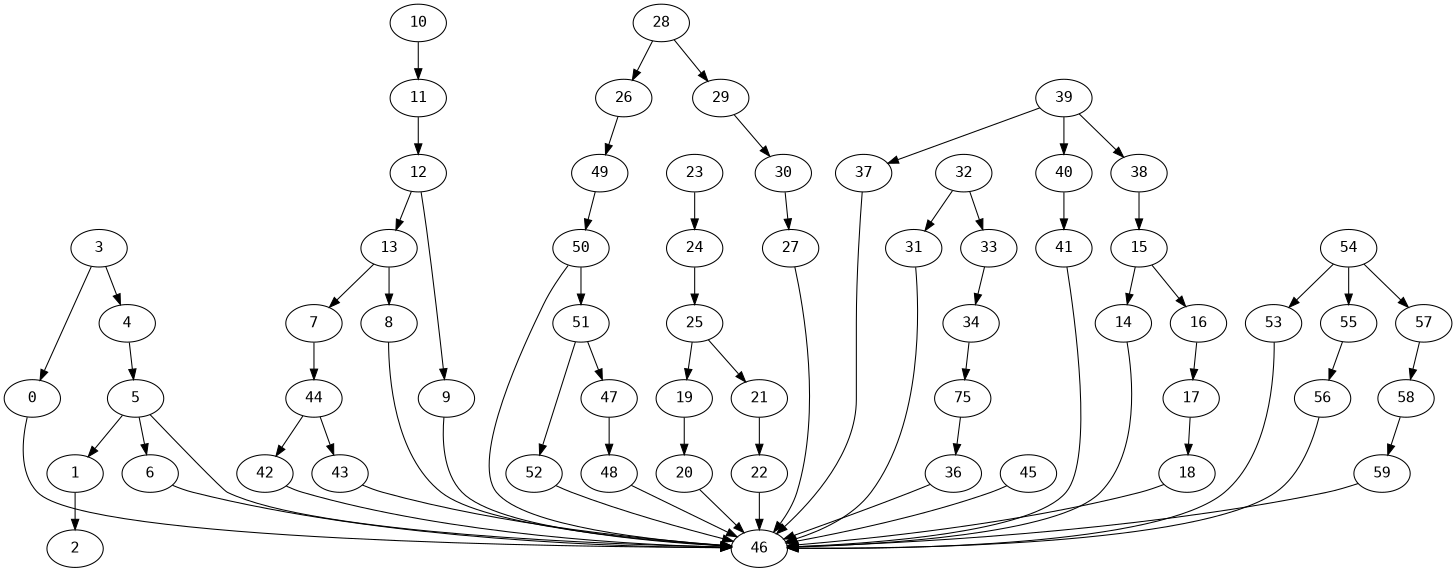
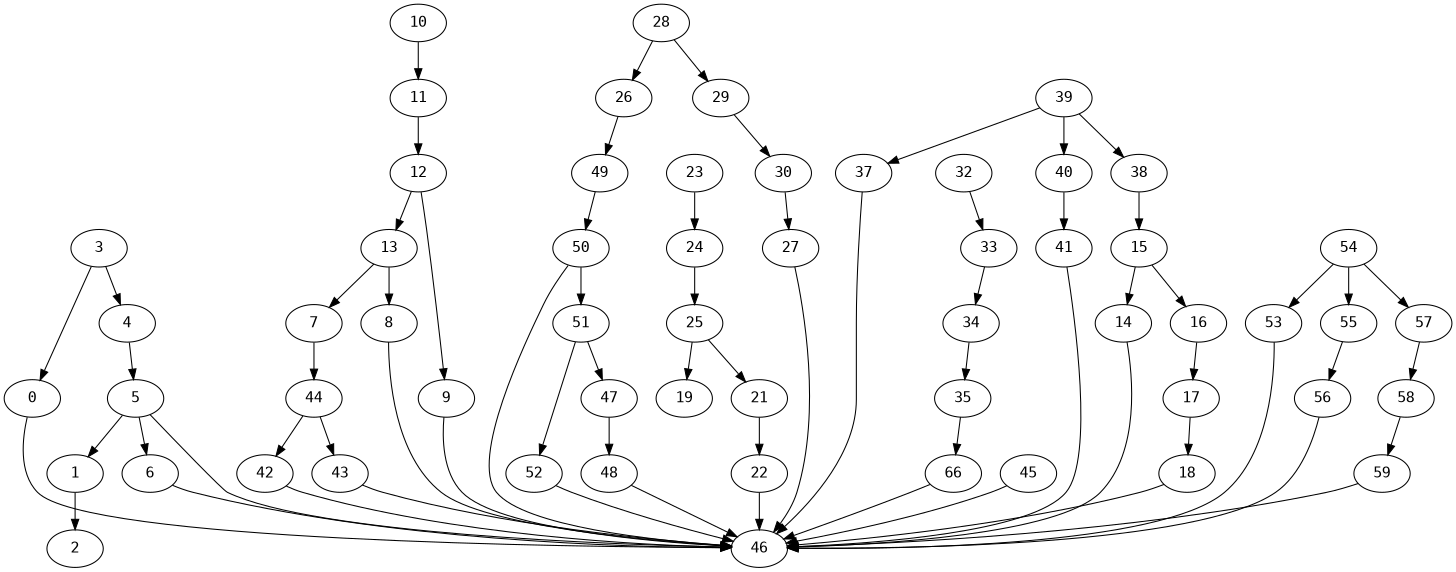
(914, 248) -> none
(963, 398) -> (963, 398)
(684, 474) -> none
(953, 474) -> (953, 474)
